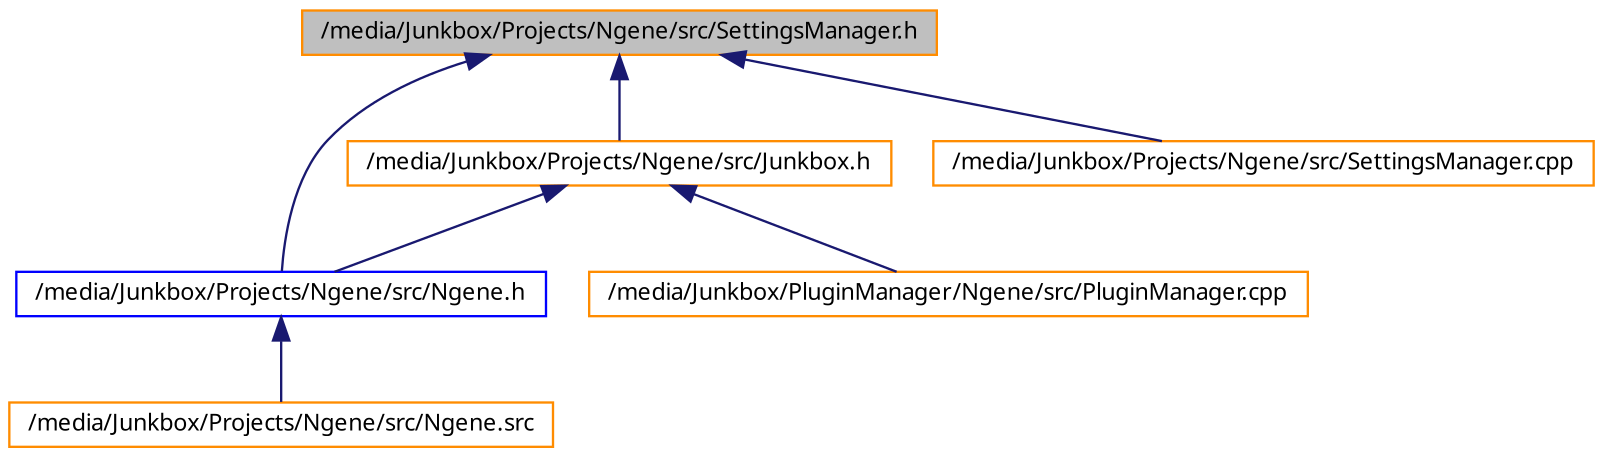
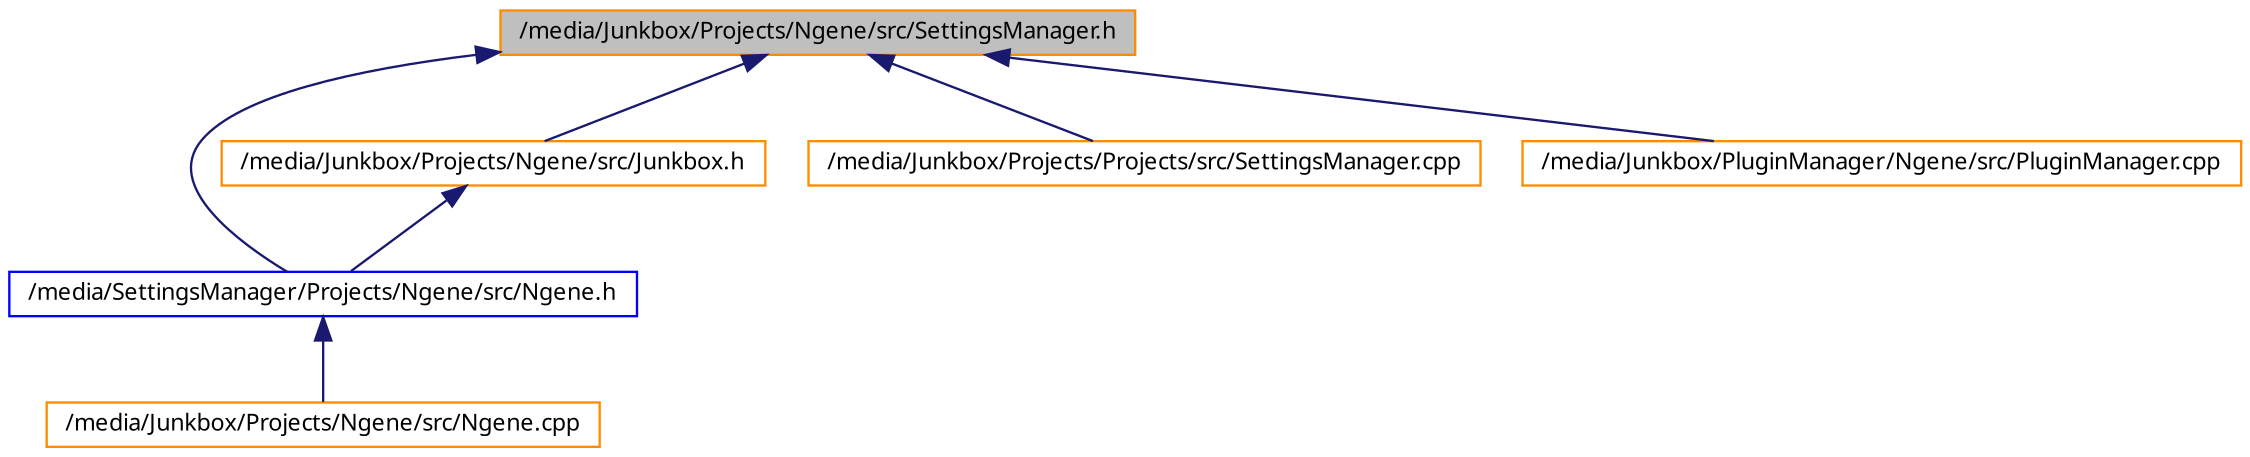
(1264, 163) -> (1144, 163)
(795, 233) -> (1361, 99)
(281, 294) -> (323, 294)
(281, 425) -> (323, 425)
